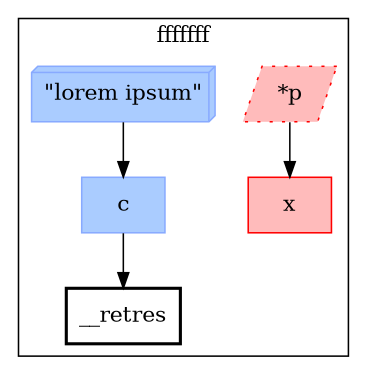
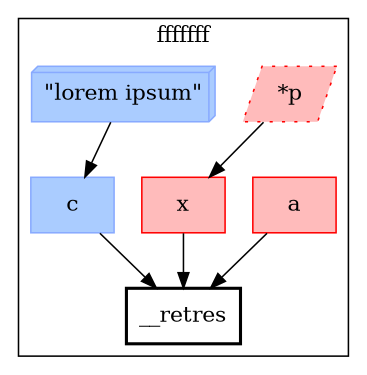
none -> (294, 205)
none -> (183, 253)
